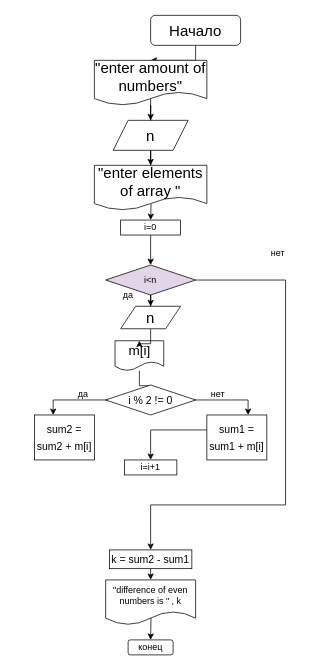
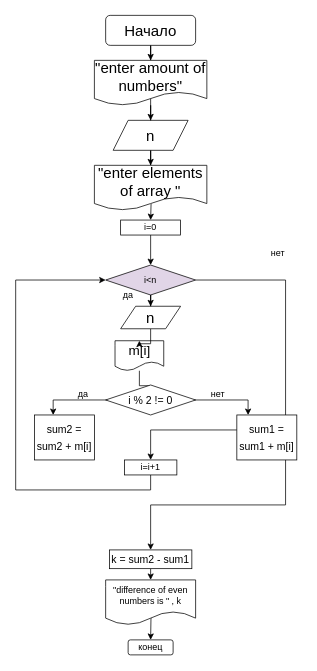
(195, 30) -> (150, 30)
none -> (15, 385)
(237, 438) -> (267, 438)
